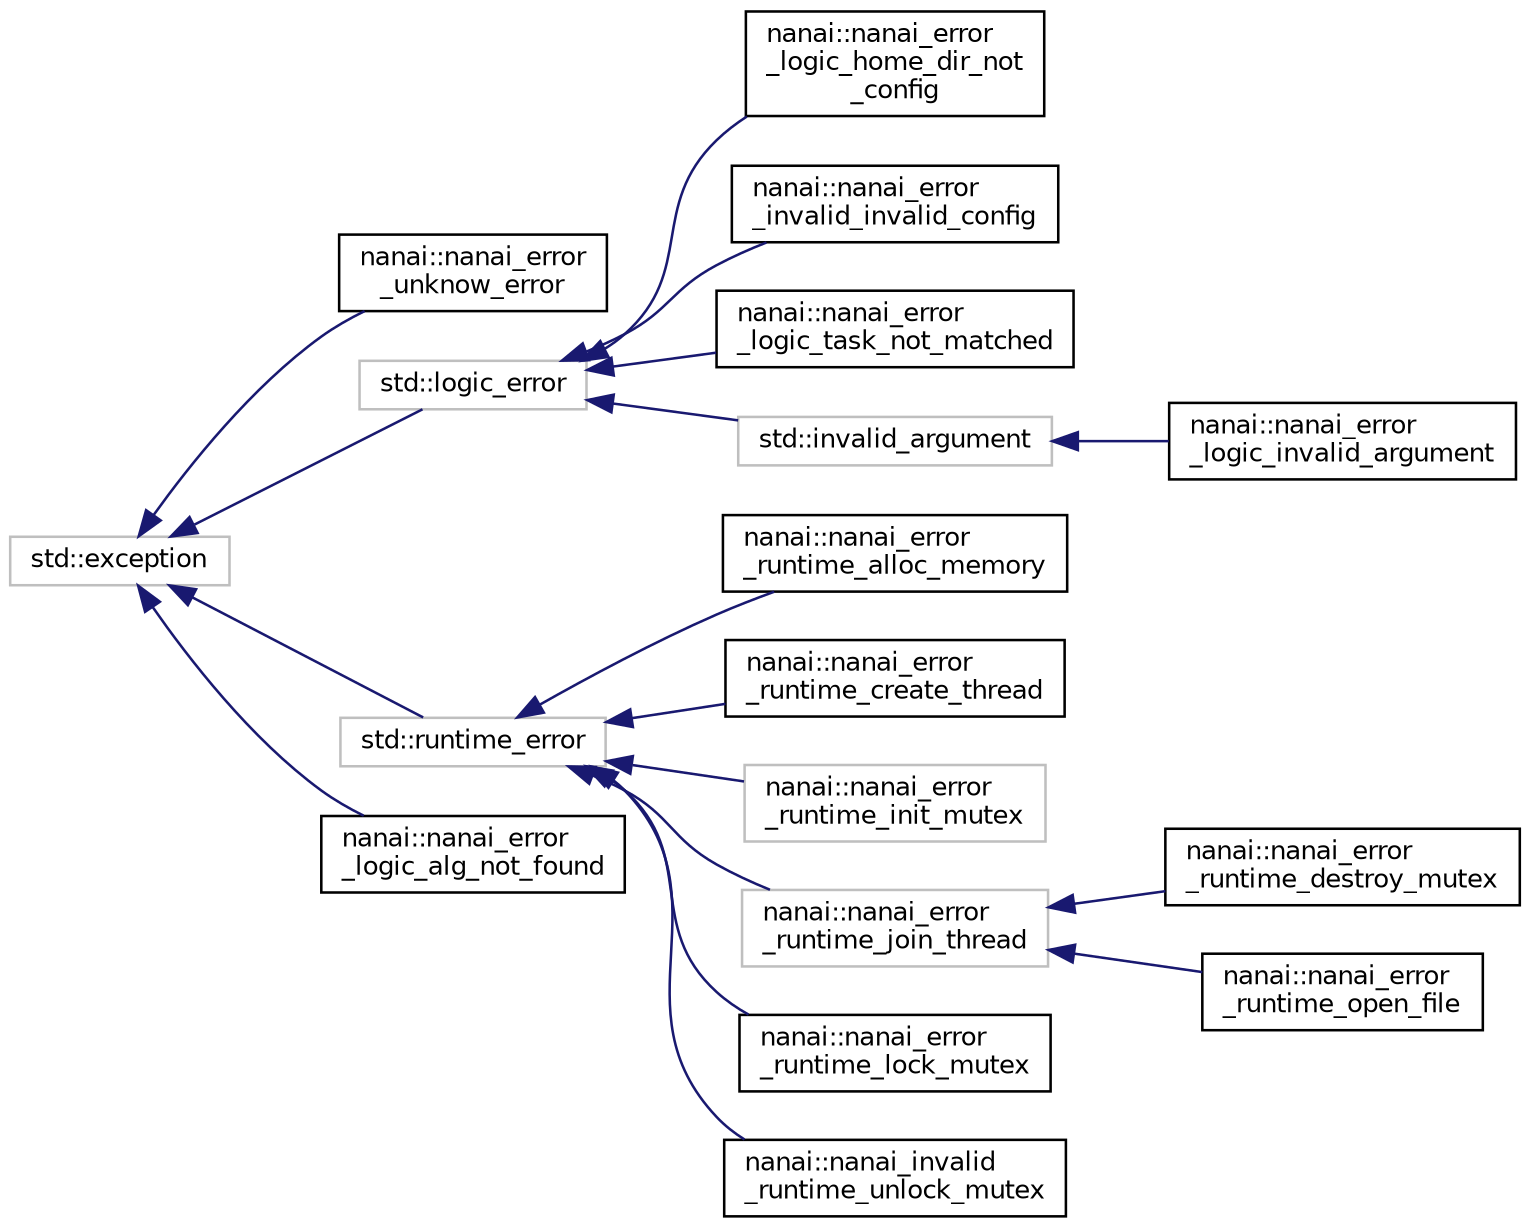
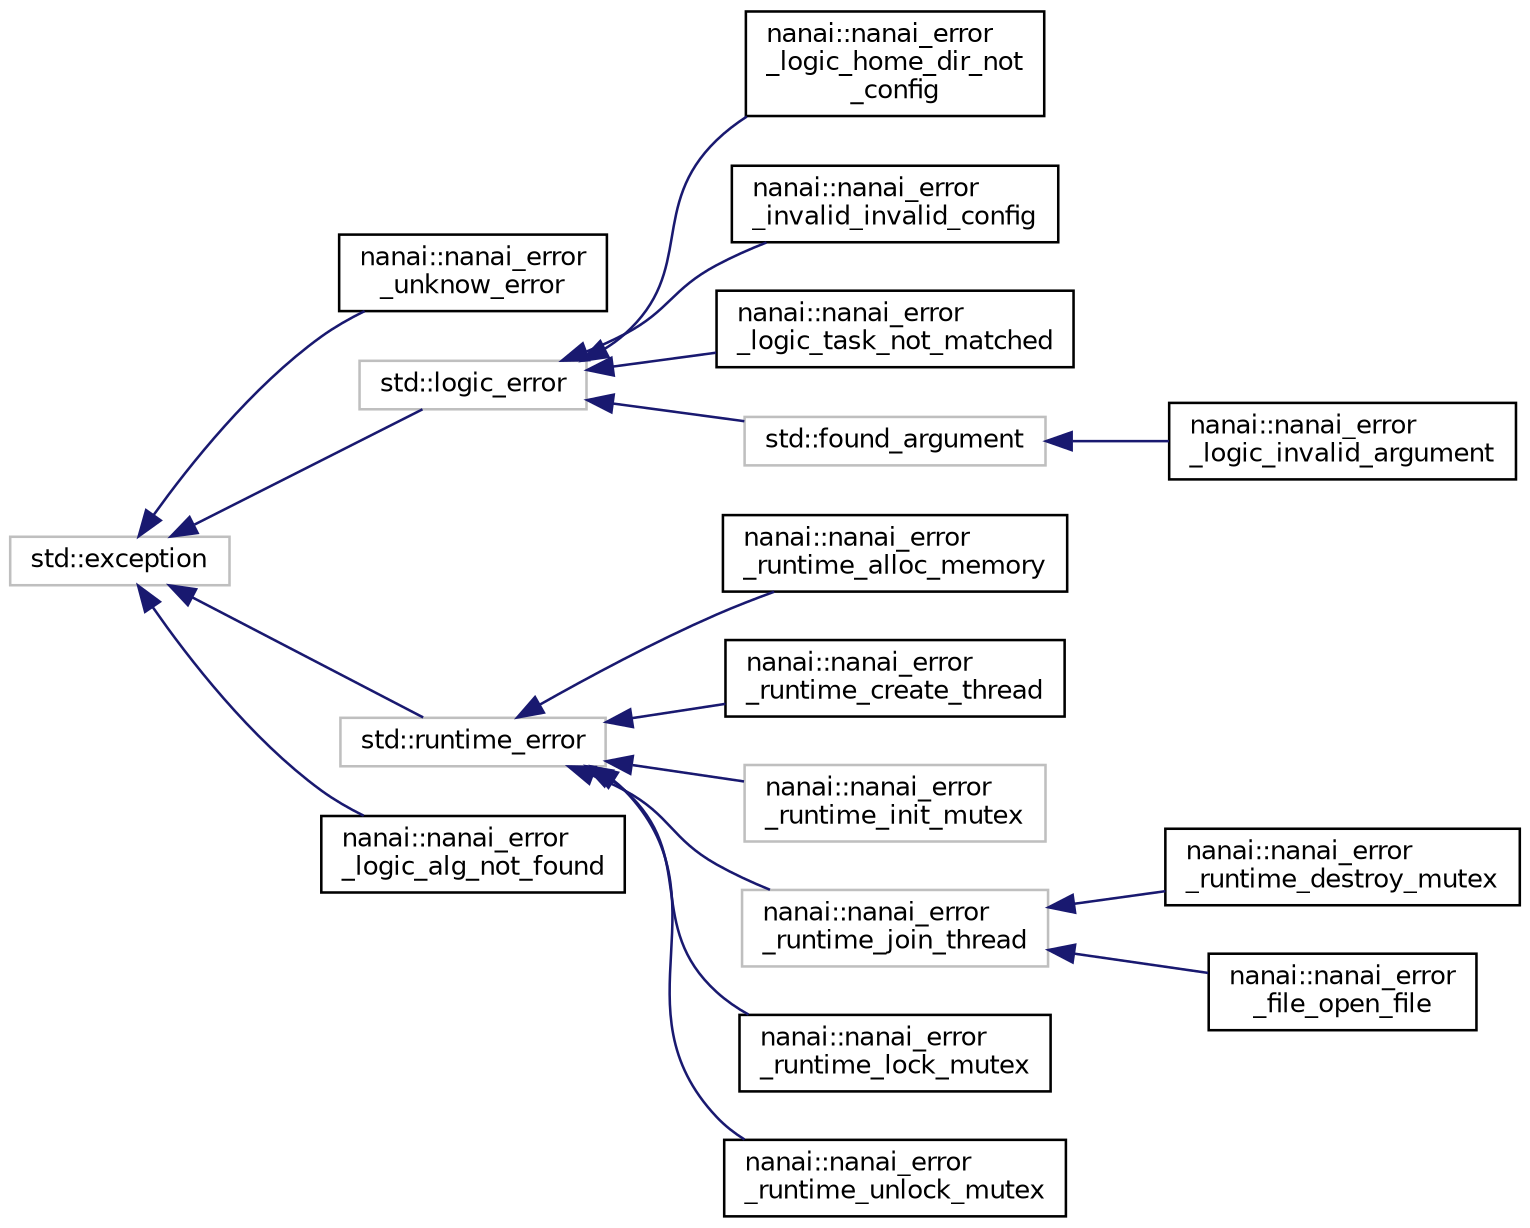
(895, 441) -> (895, 441)
(1343, 992) -> (1343, 992)
(895, 1178) -> (895, 1178)
